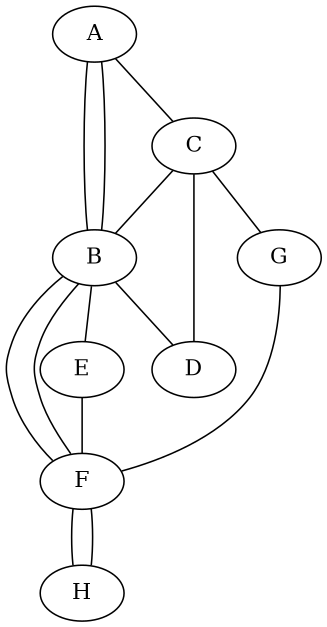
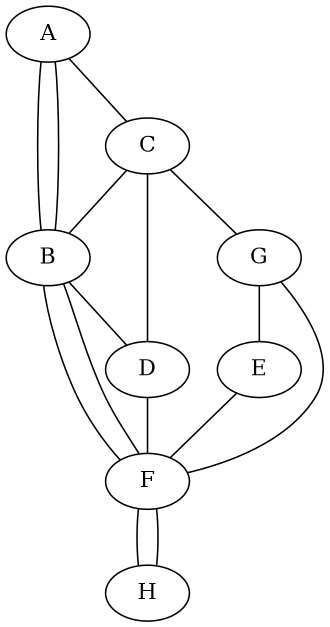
(88, 314) -> (259, 314)
none -> (148, 426)
